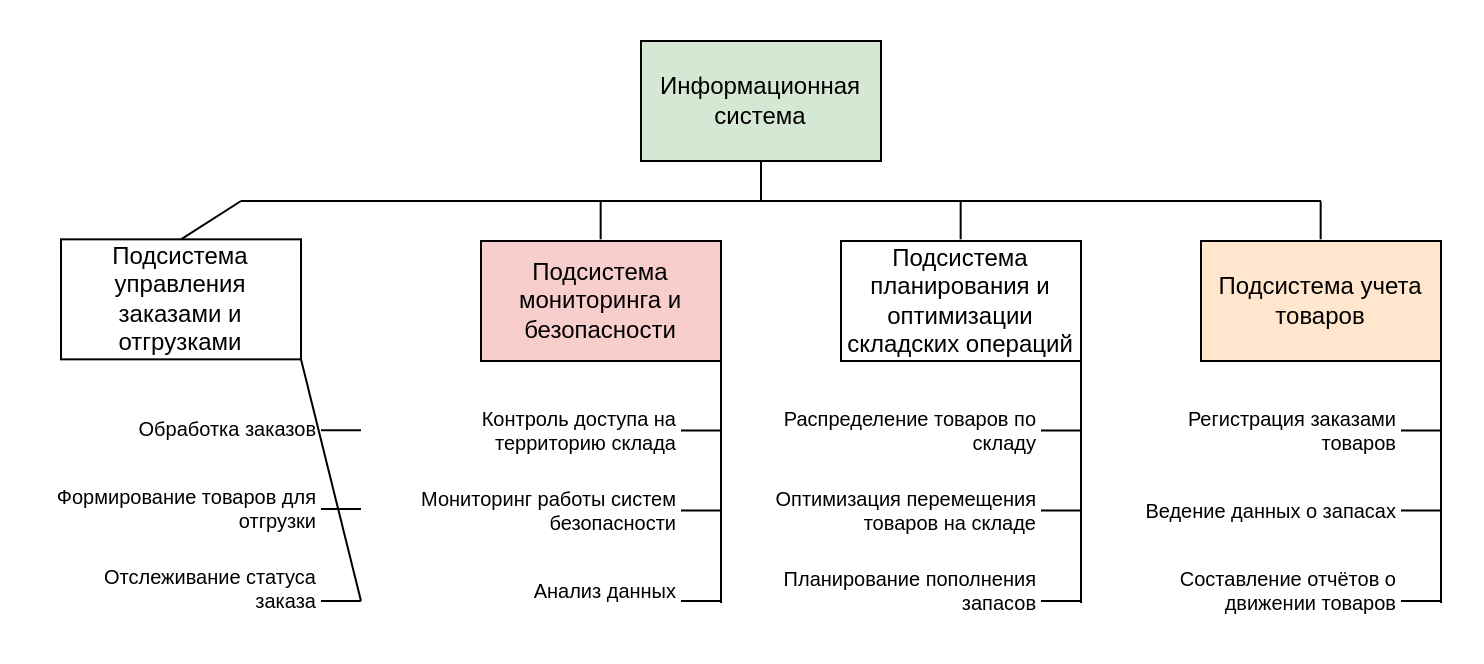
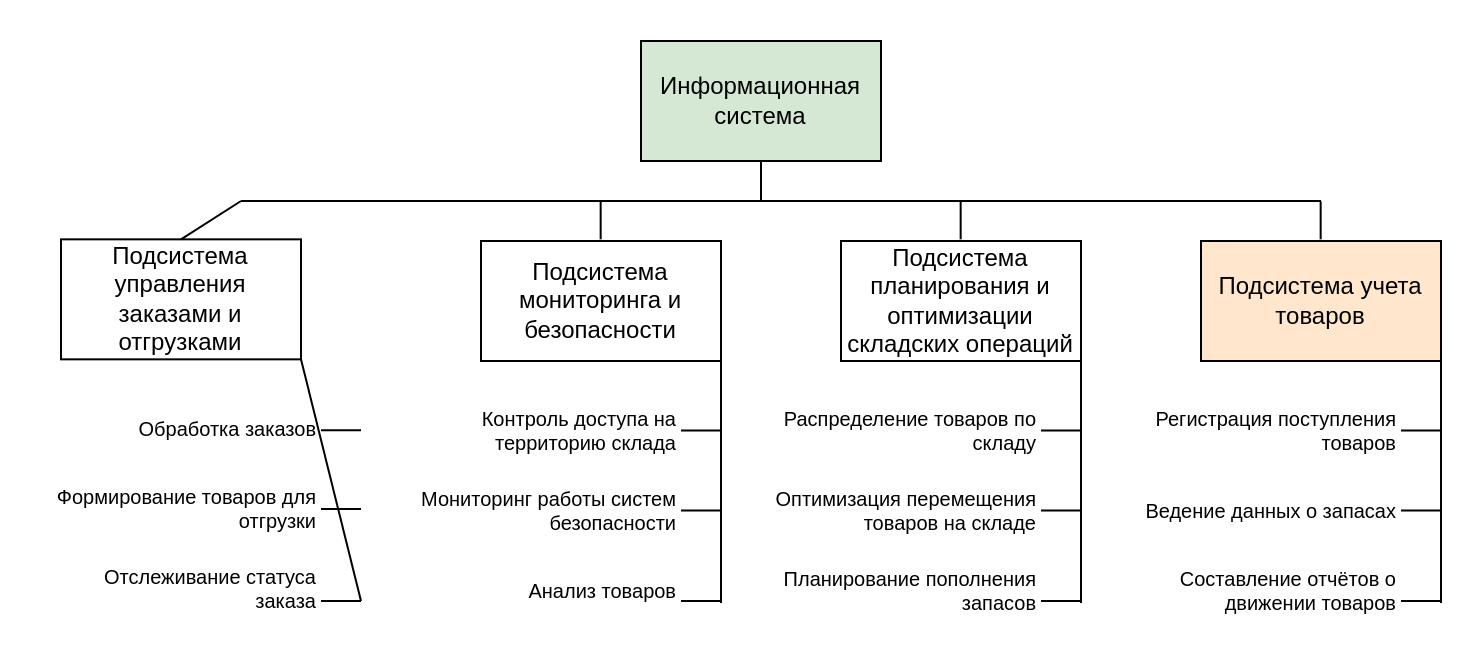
(601, 301) -> (601, 301)
(1259, 431) -> (1259, 431)
(607, 591) -> (601, 591)
